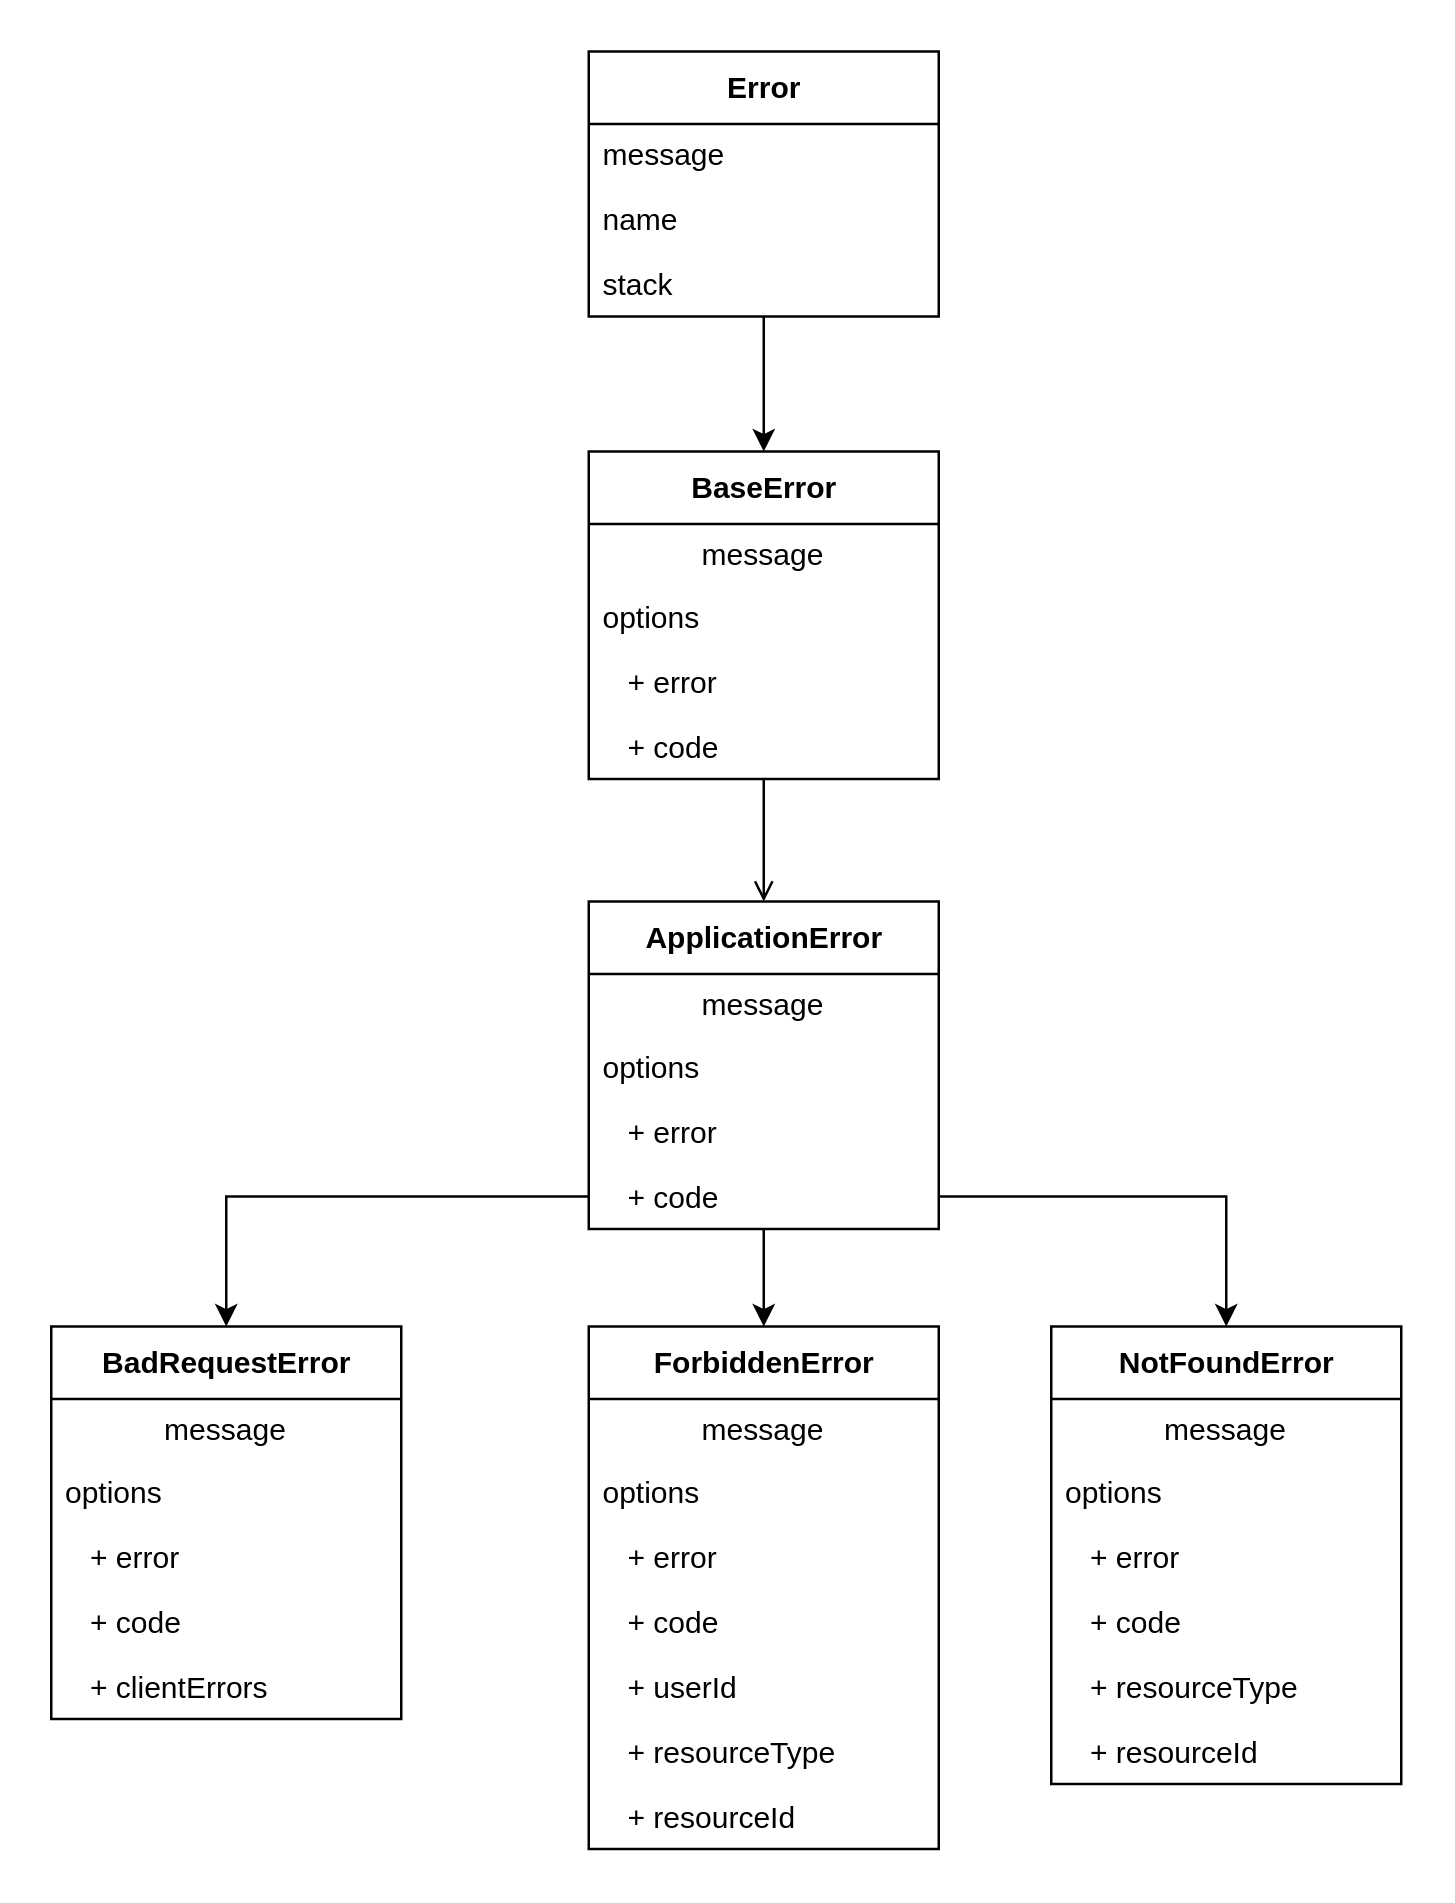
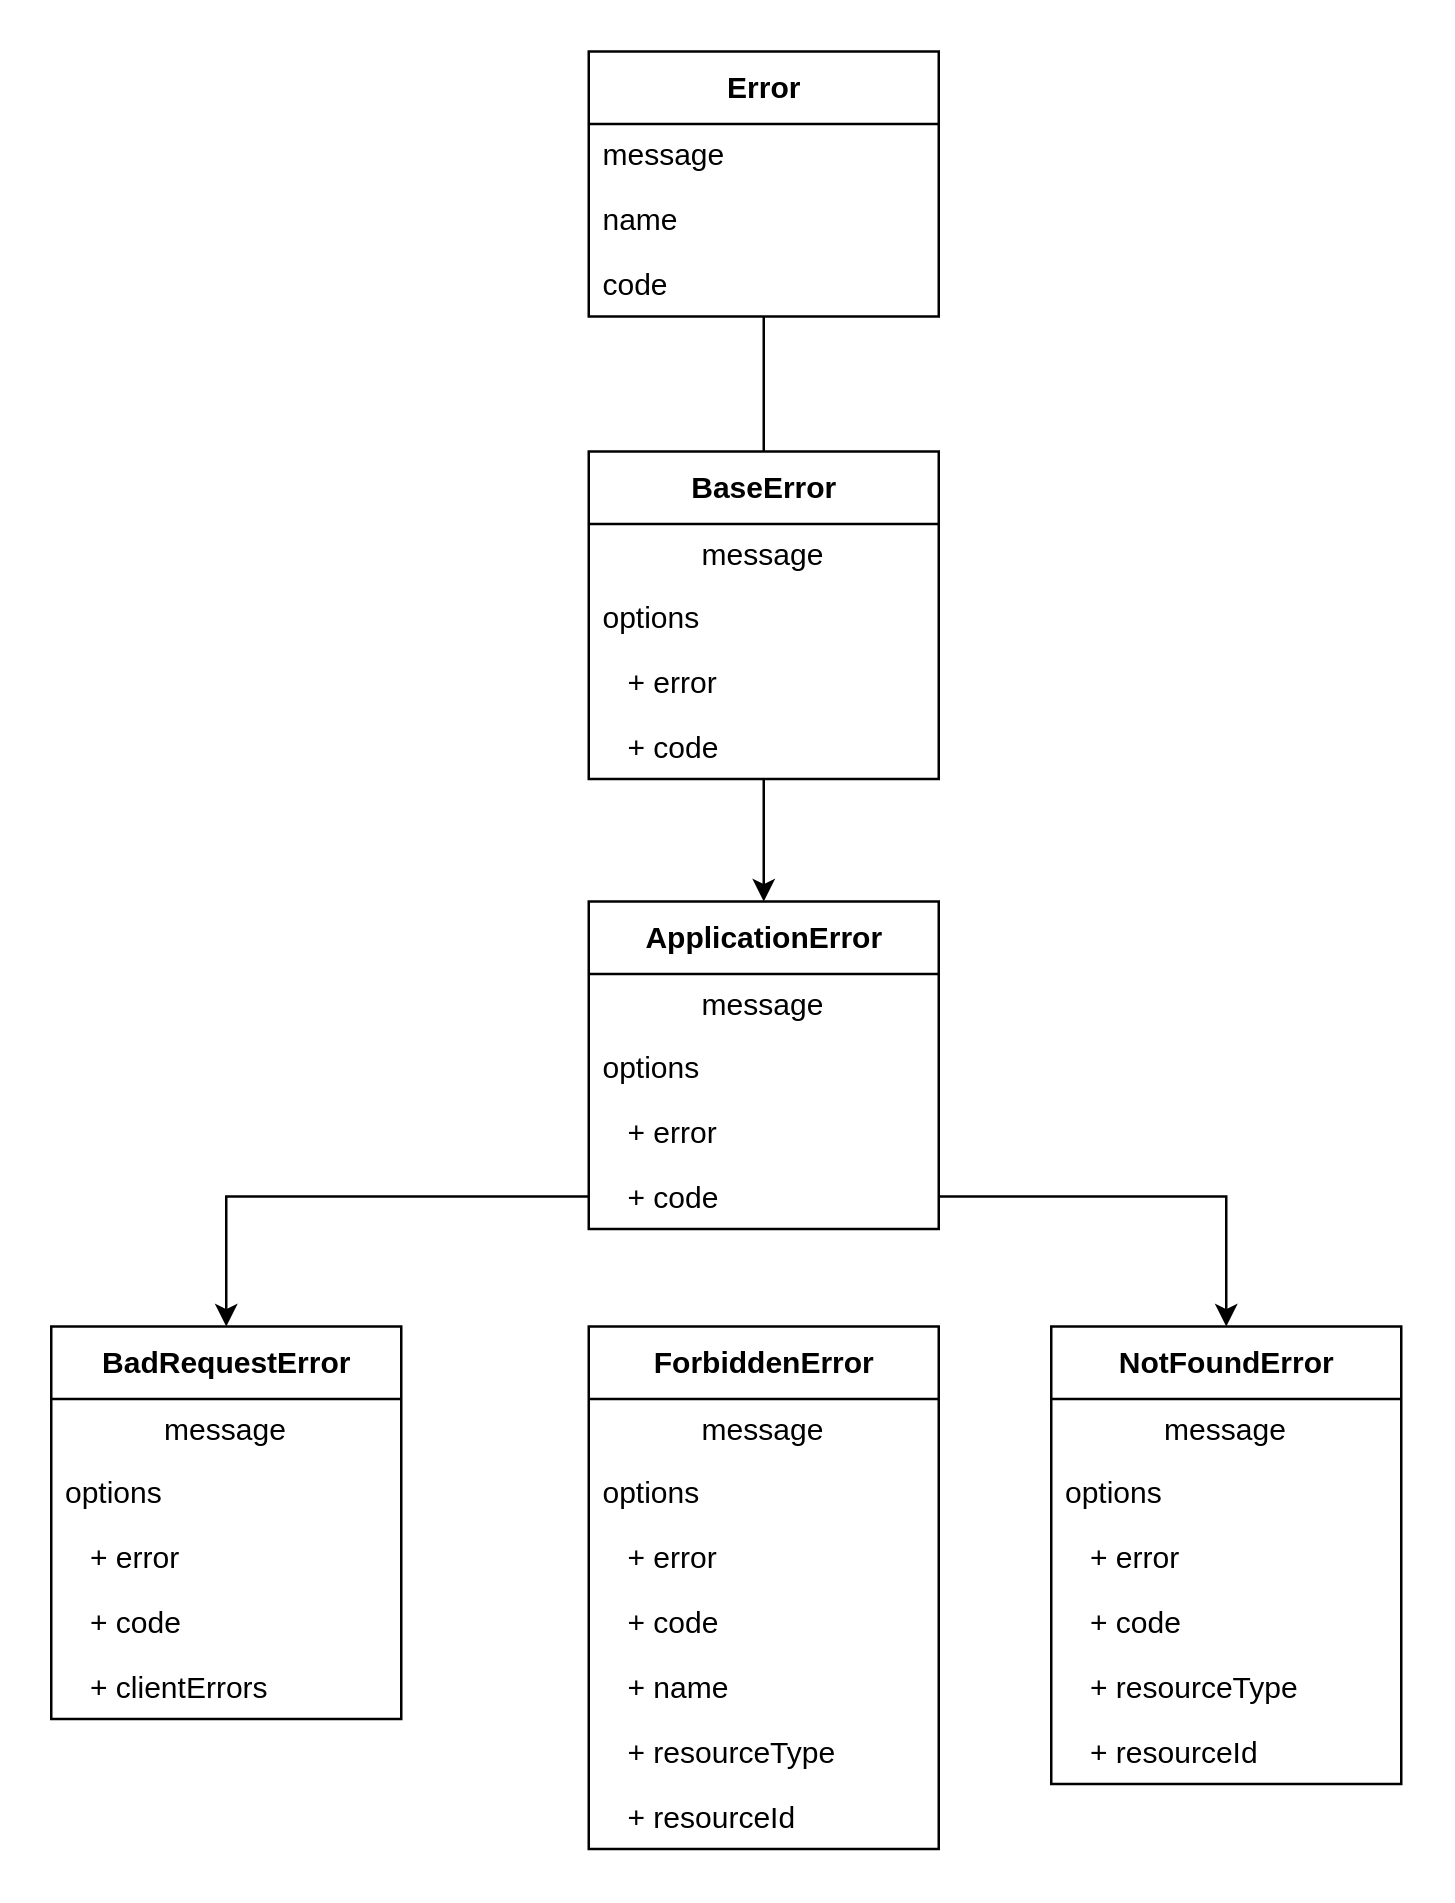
(645, 285) -> (636, 285)
(764, 433) -> (764, 440)
(764, 887) -> (764, 883)
(764, 1274) -> none
(666, 1688) -> (649, 1688)
